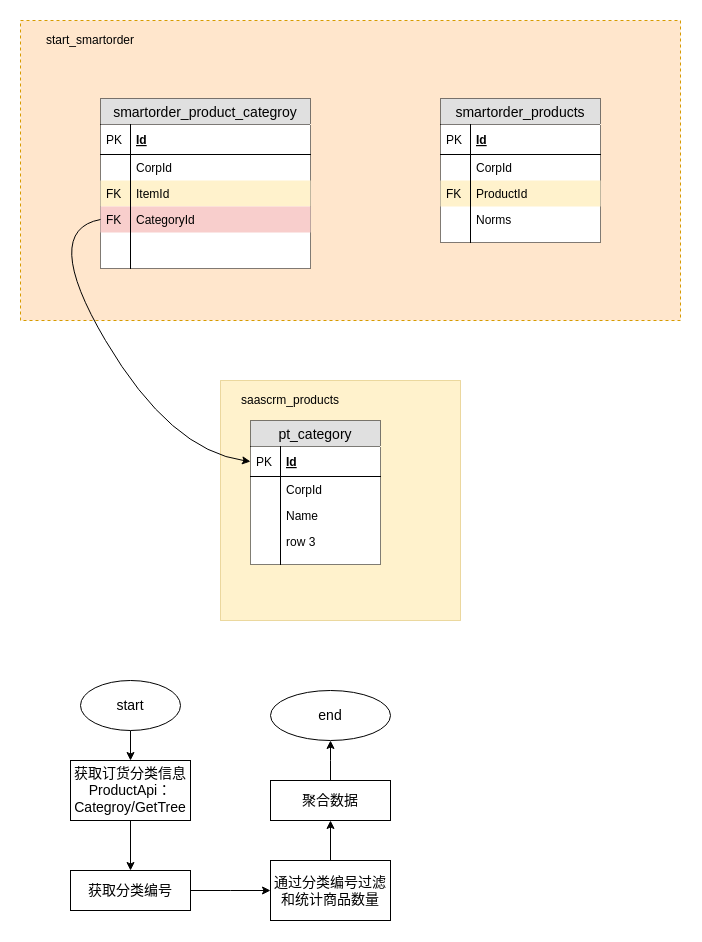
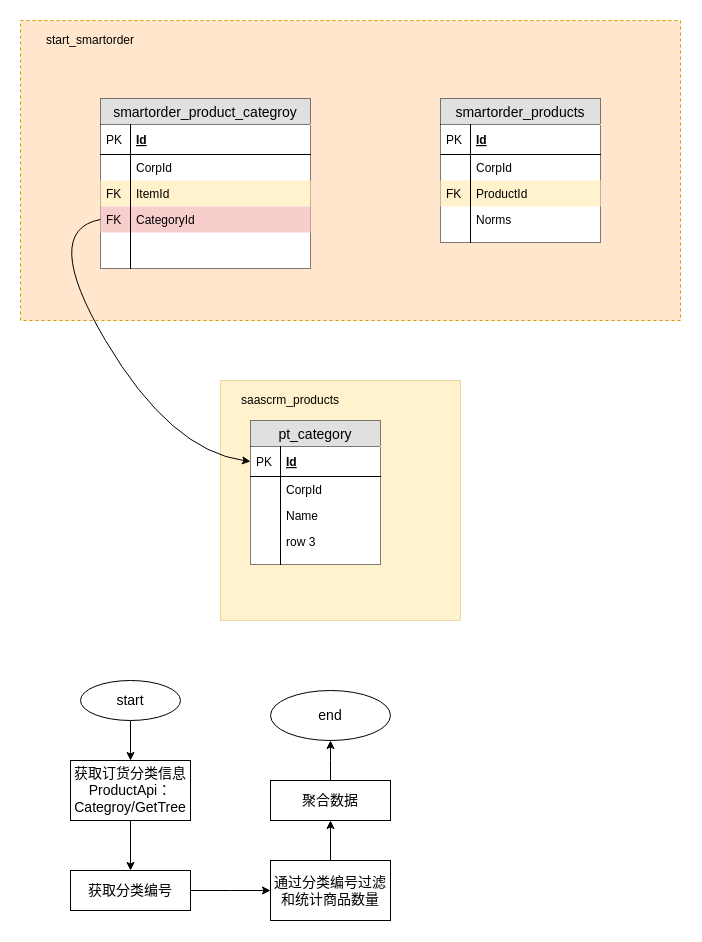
(131, 706) -> (131, 701)
